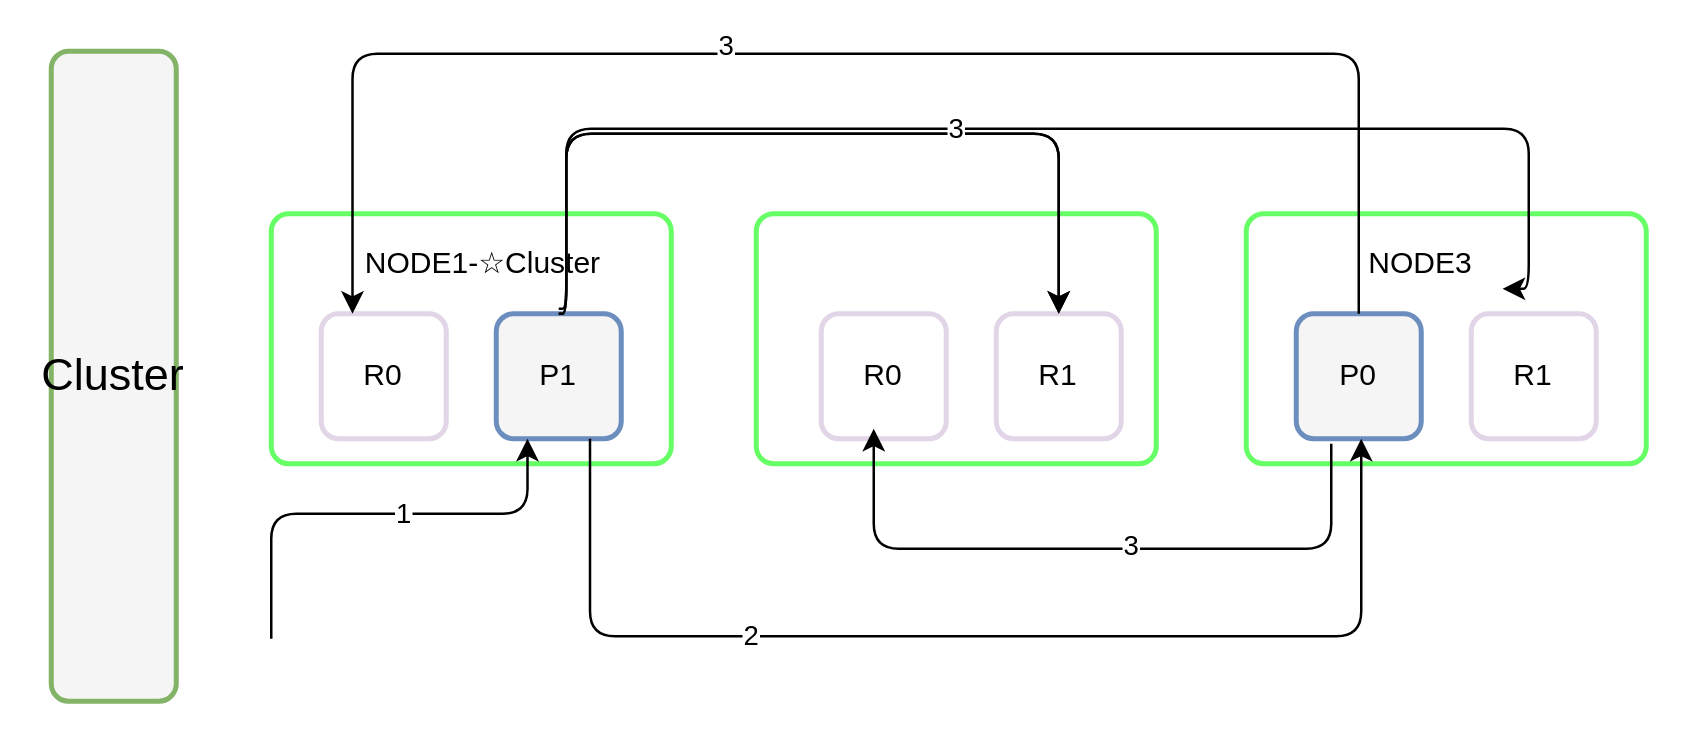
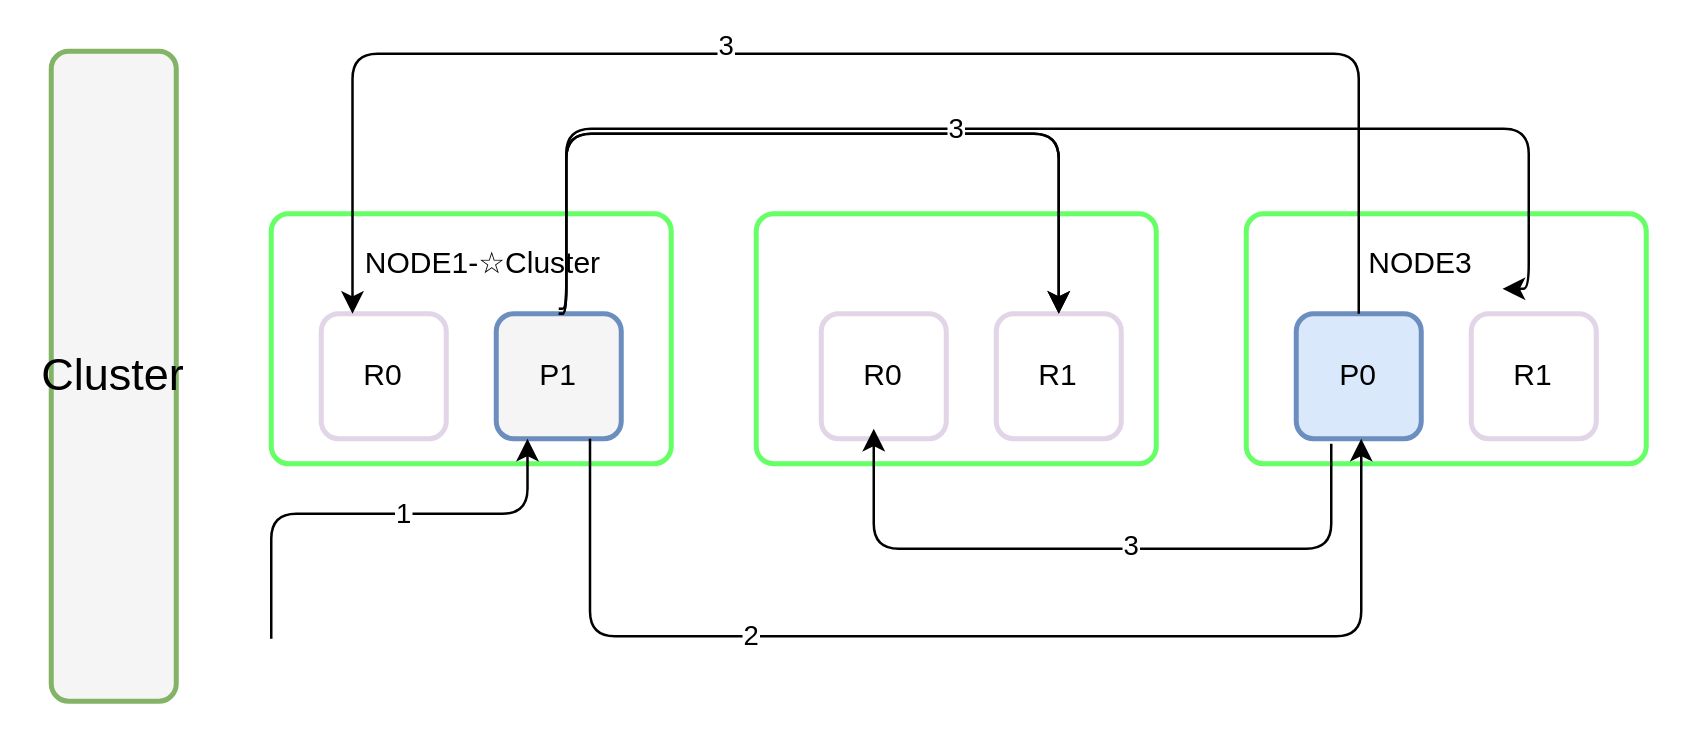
(1359, 376) -> (1359, 376)
